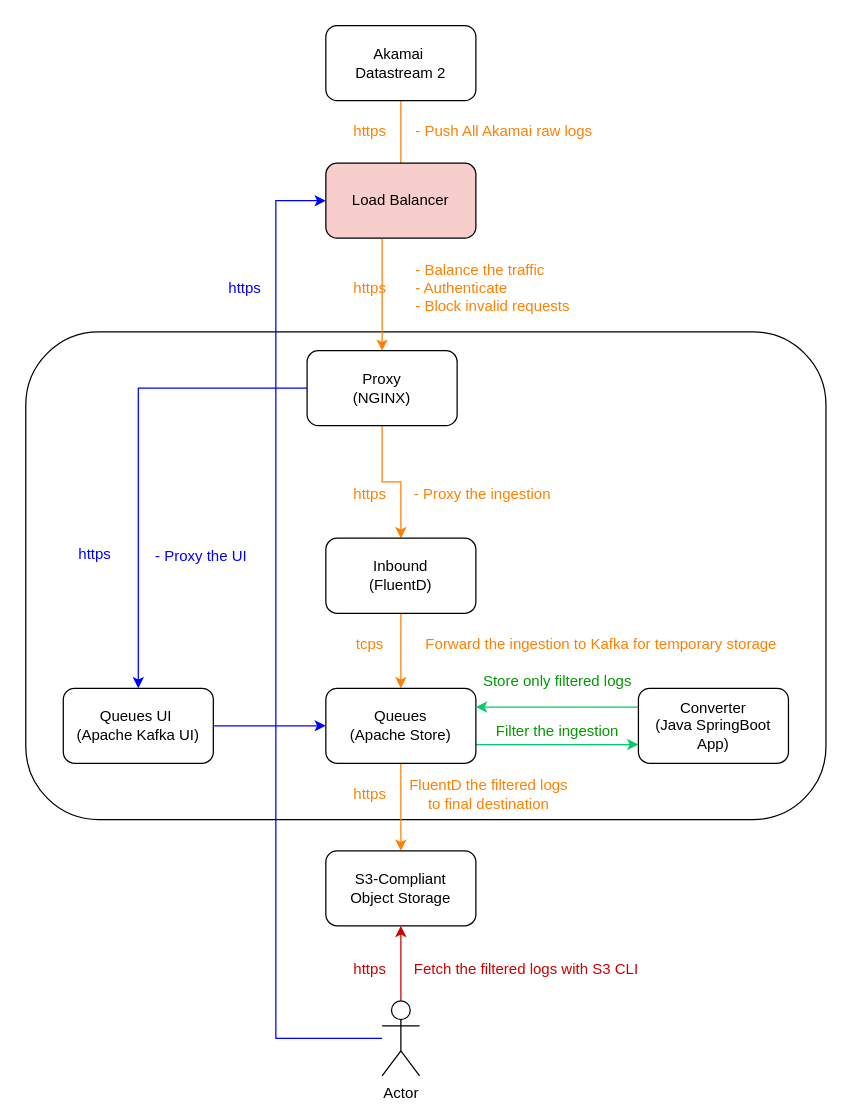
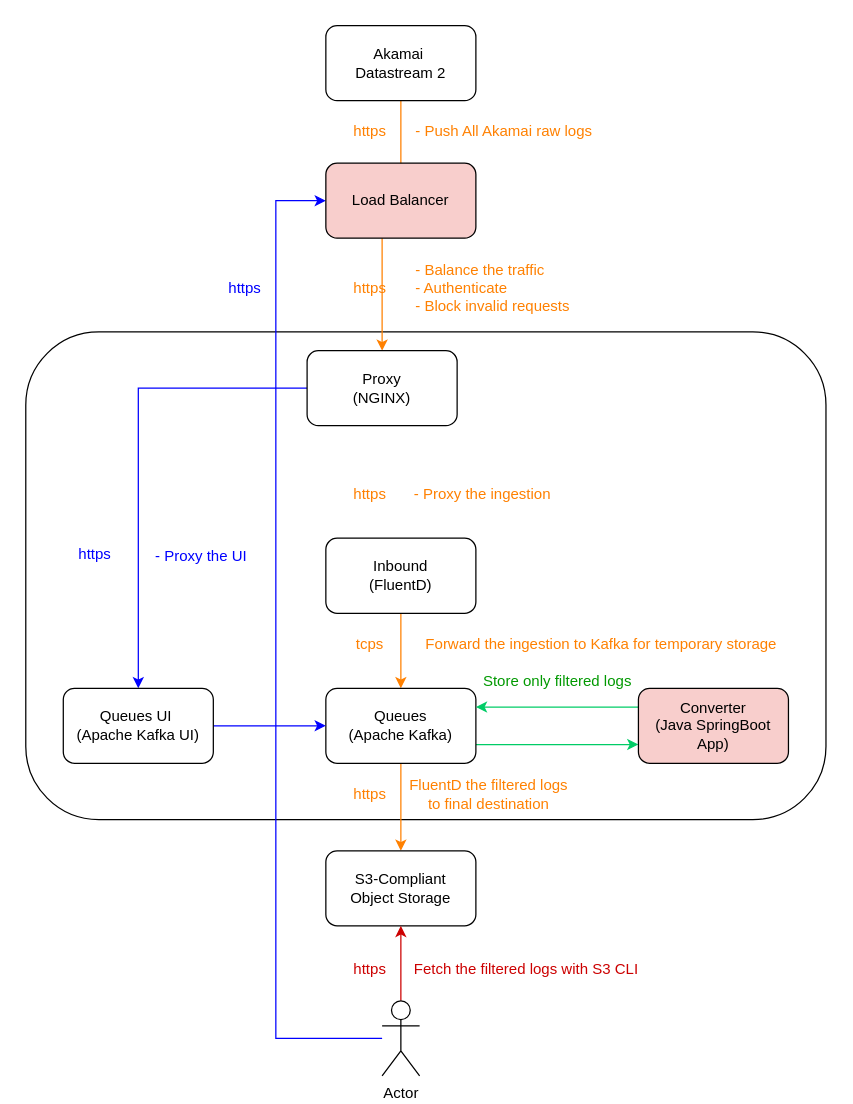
(387, 482) -> none
(401, 726) -> (401, 726)
(713, 726) -> (713, 726)
(557, 732) -> none
